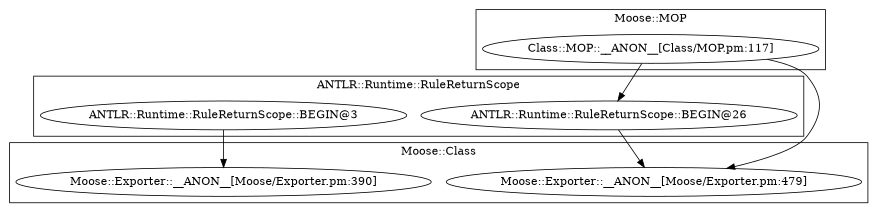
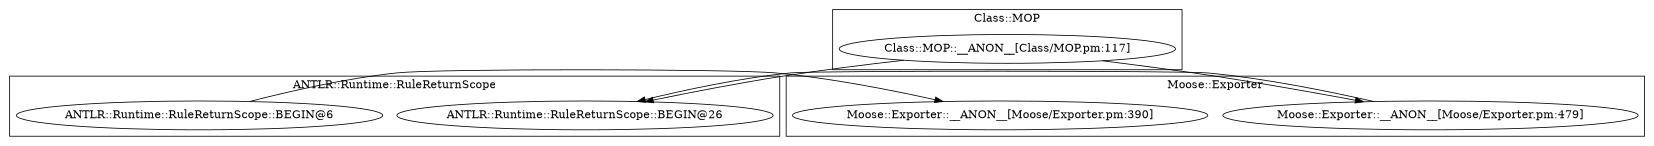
(651, 19) -> (1007, 19)
(224, 115) -> (200, 115)
(631, 148) -> (1009, 71)
(439, 152) -> (1215, 85)
